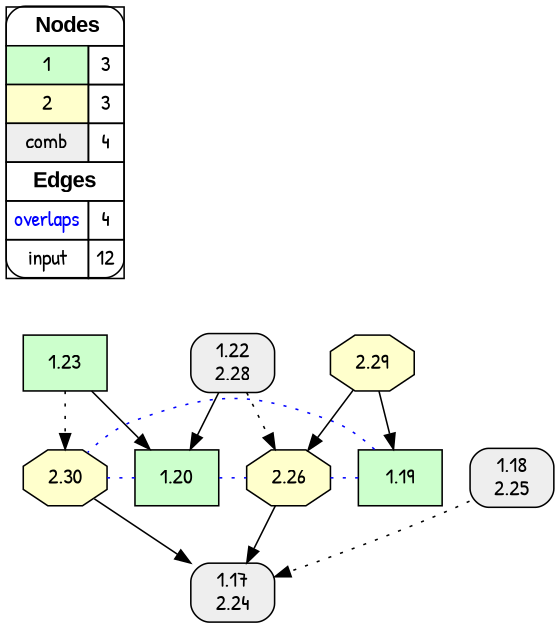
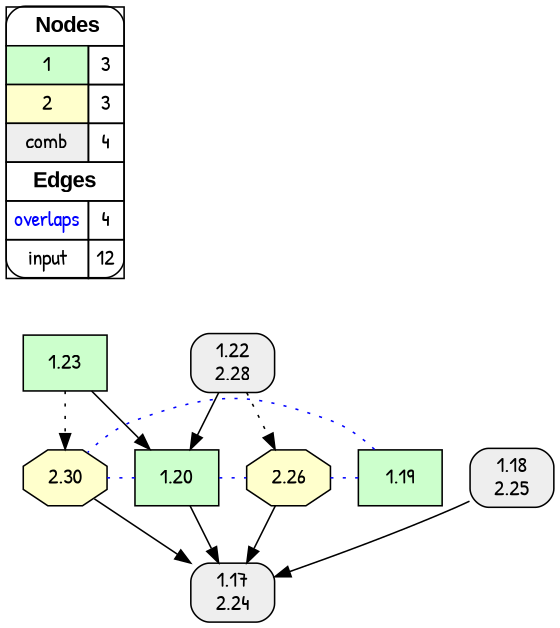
(372, 363) -> none
none -> (201, 527)
(380, 538) -> (380, 538)
